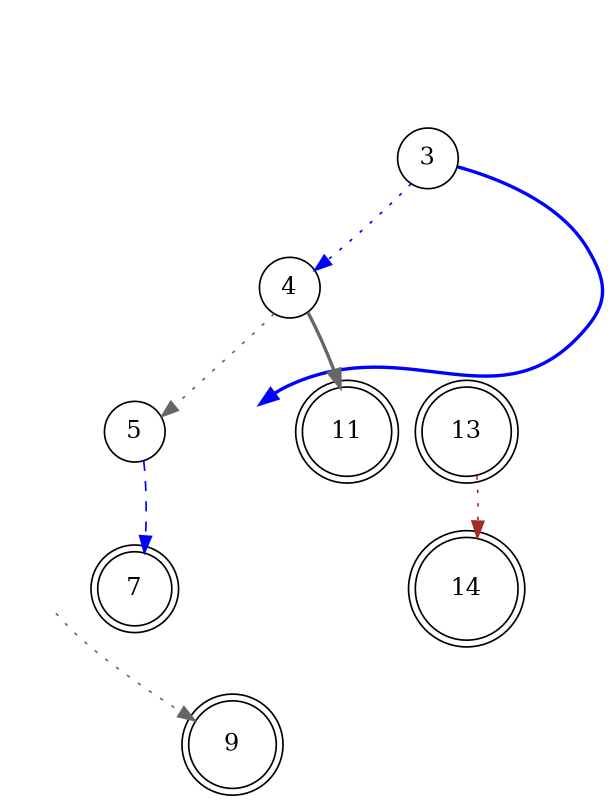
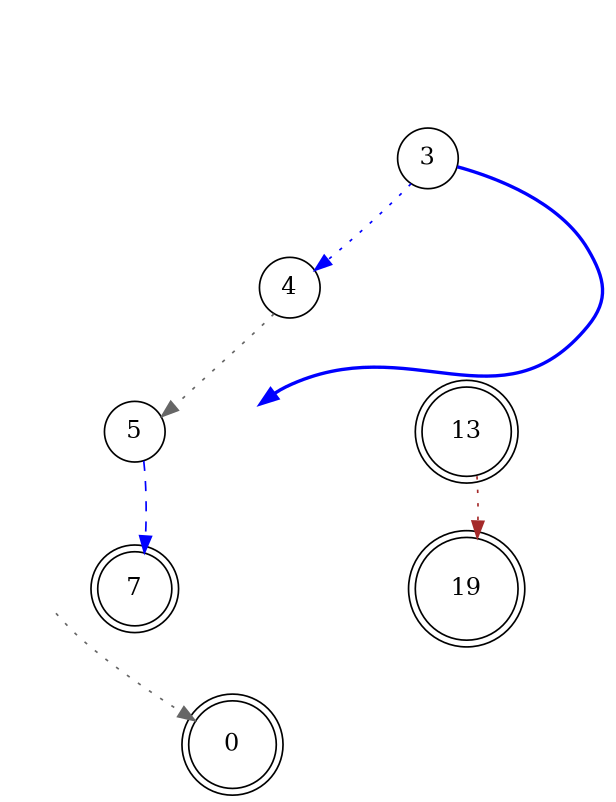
(347, 432) -> none
(467, 589) -> (467, 589)
(232, 745) -> (232, 745)
